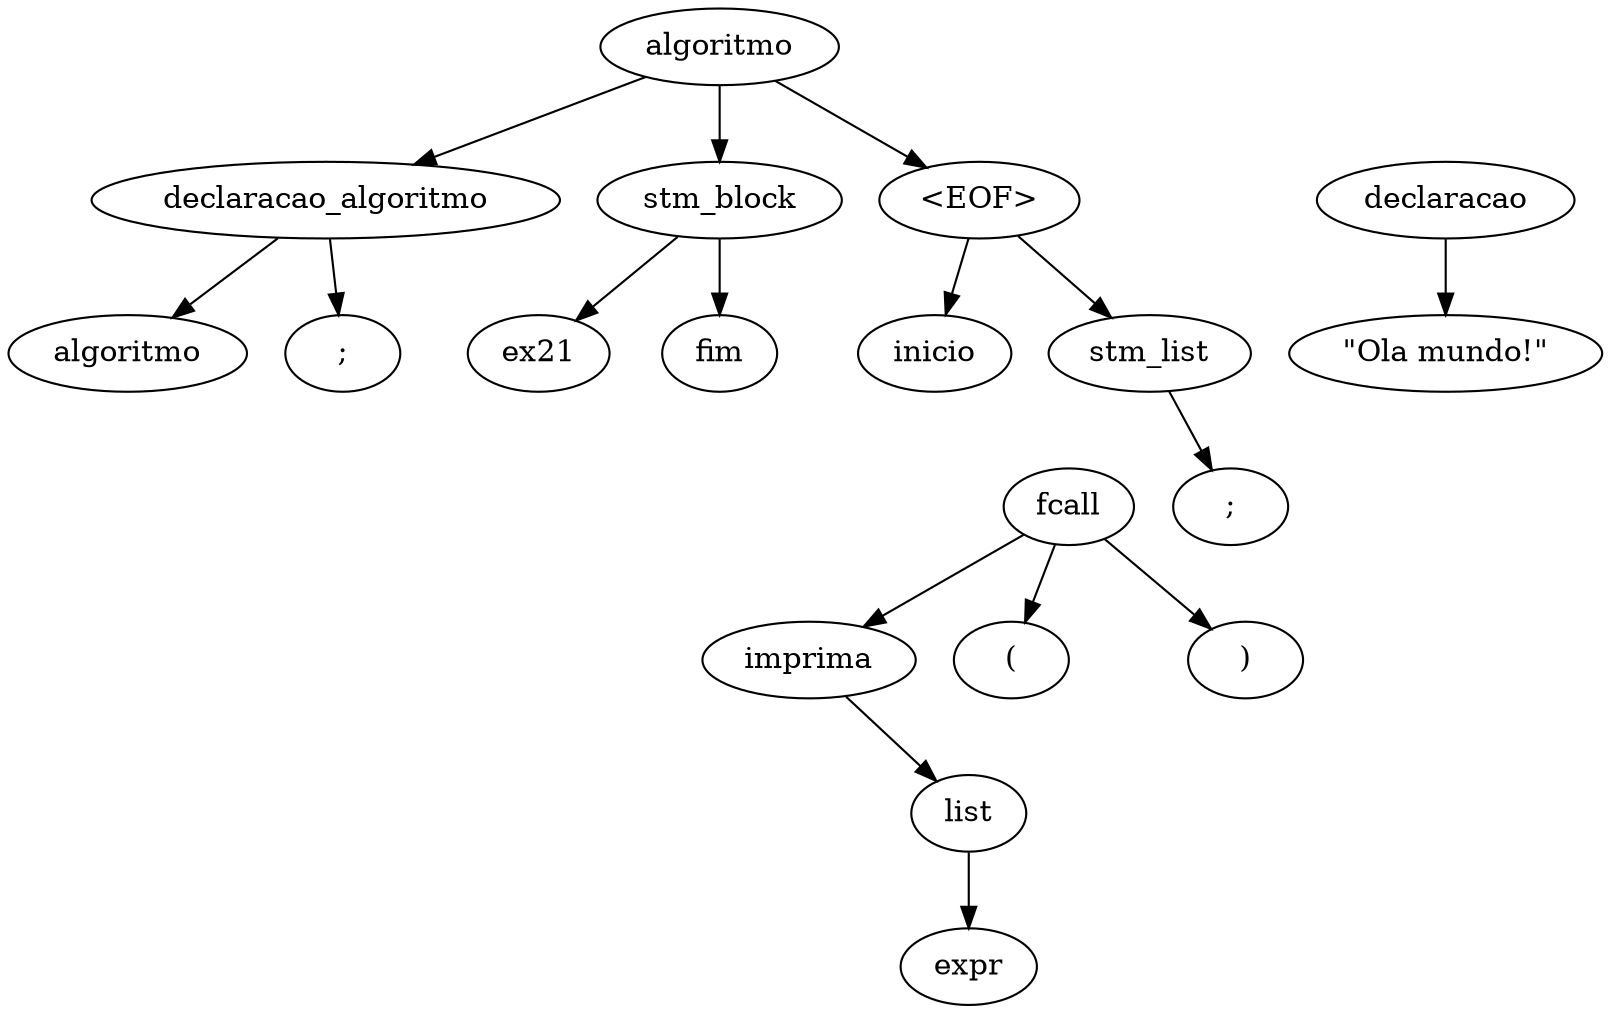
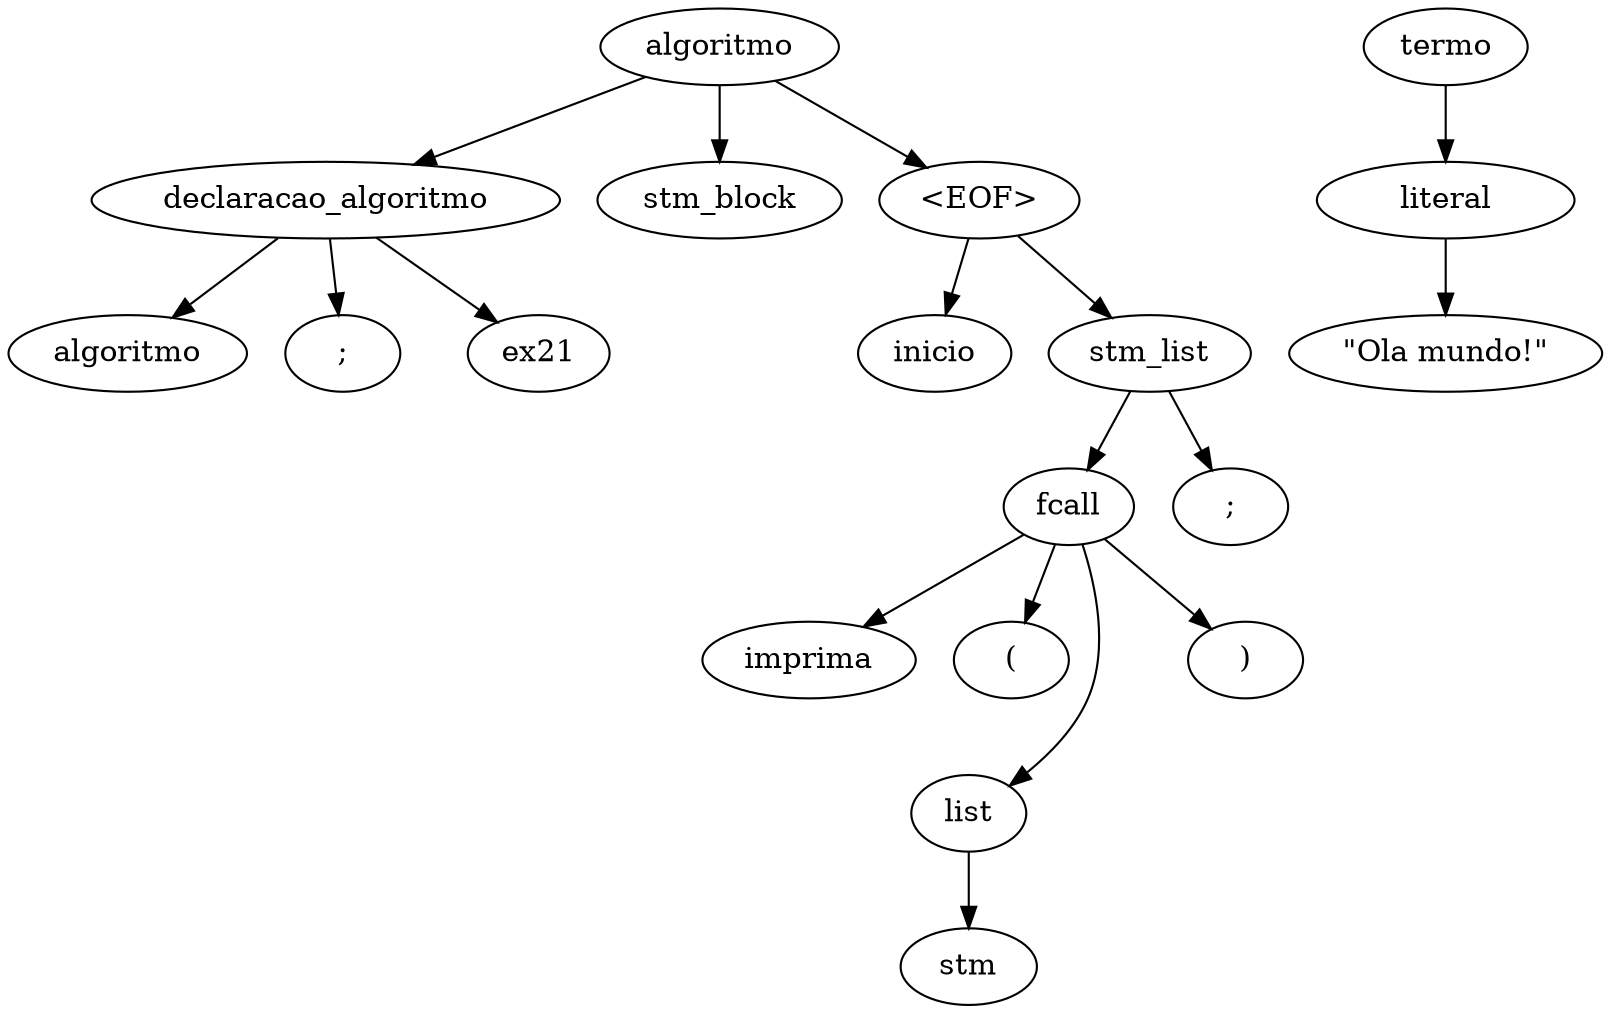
none -> (1446, 47)
(1446, 200) -> (1446, 200)
(635, 272) -> (428, 274)
(720, 353) -> none
none -> (1114, 421)
(883, 731) -> (1096, 669)
(969, 967) -> (969, 967)
